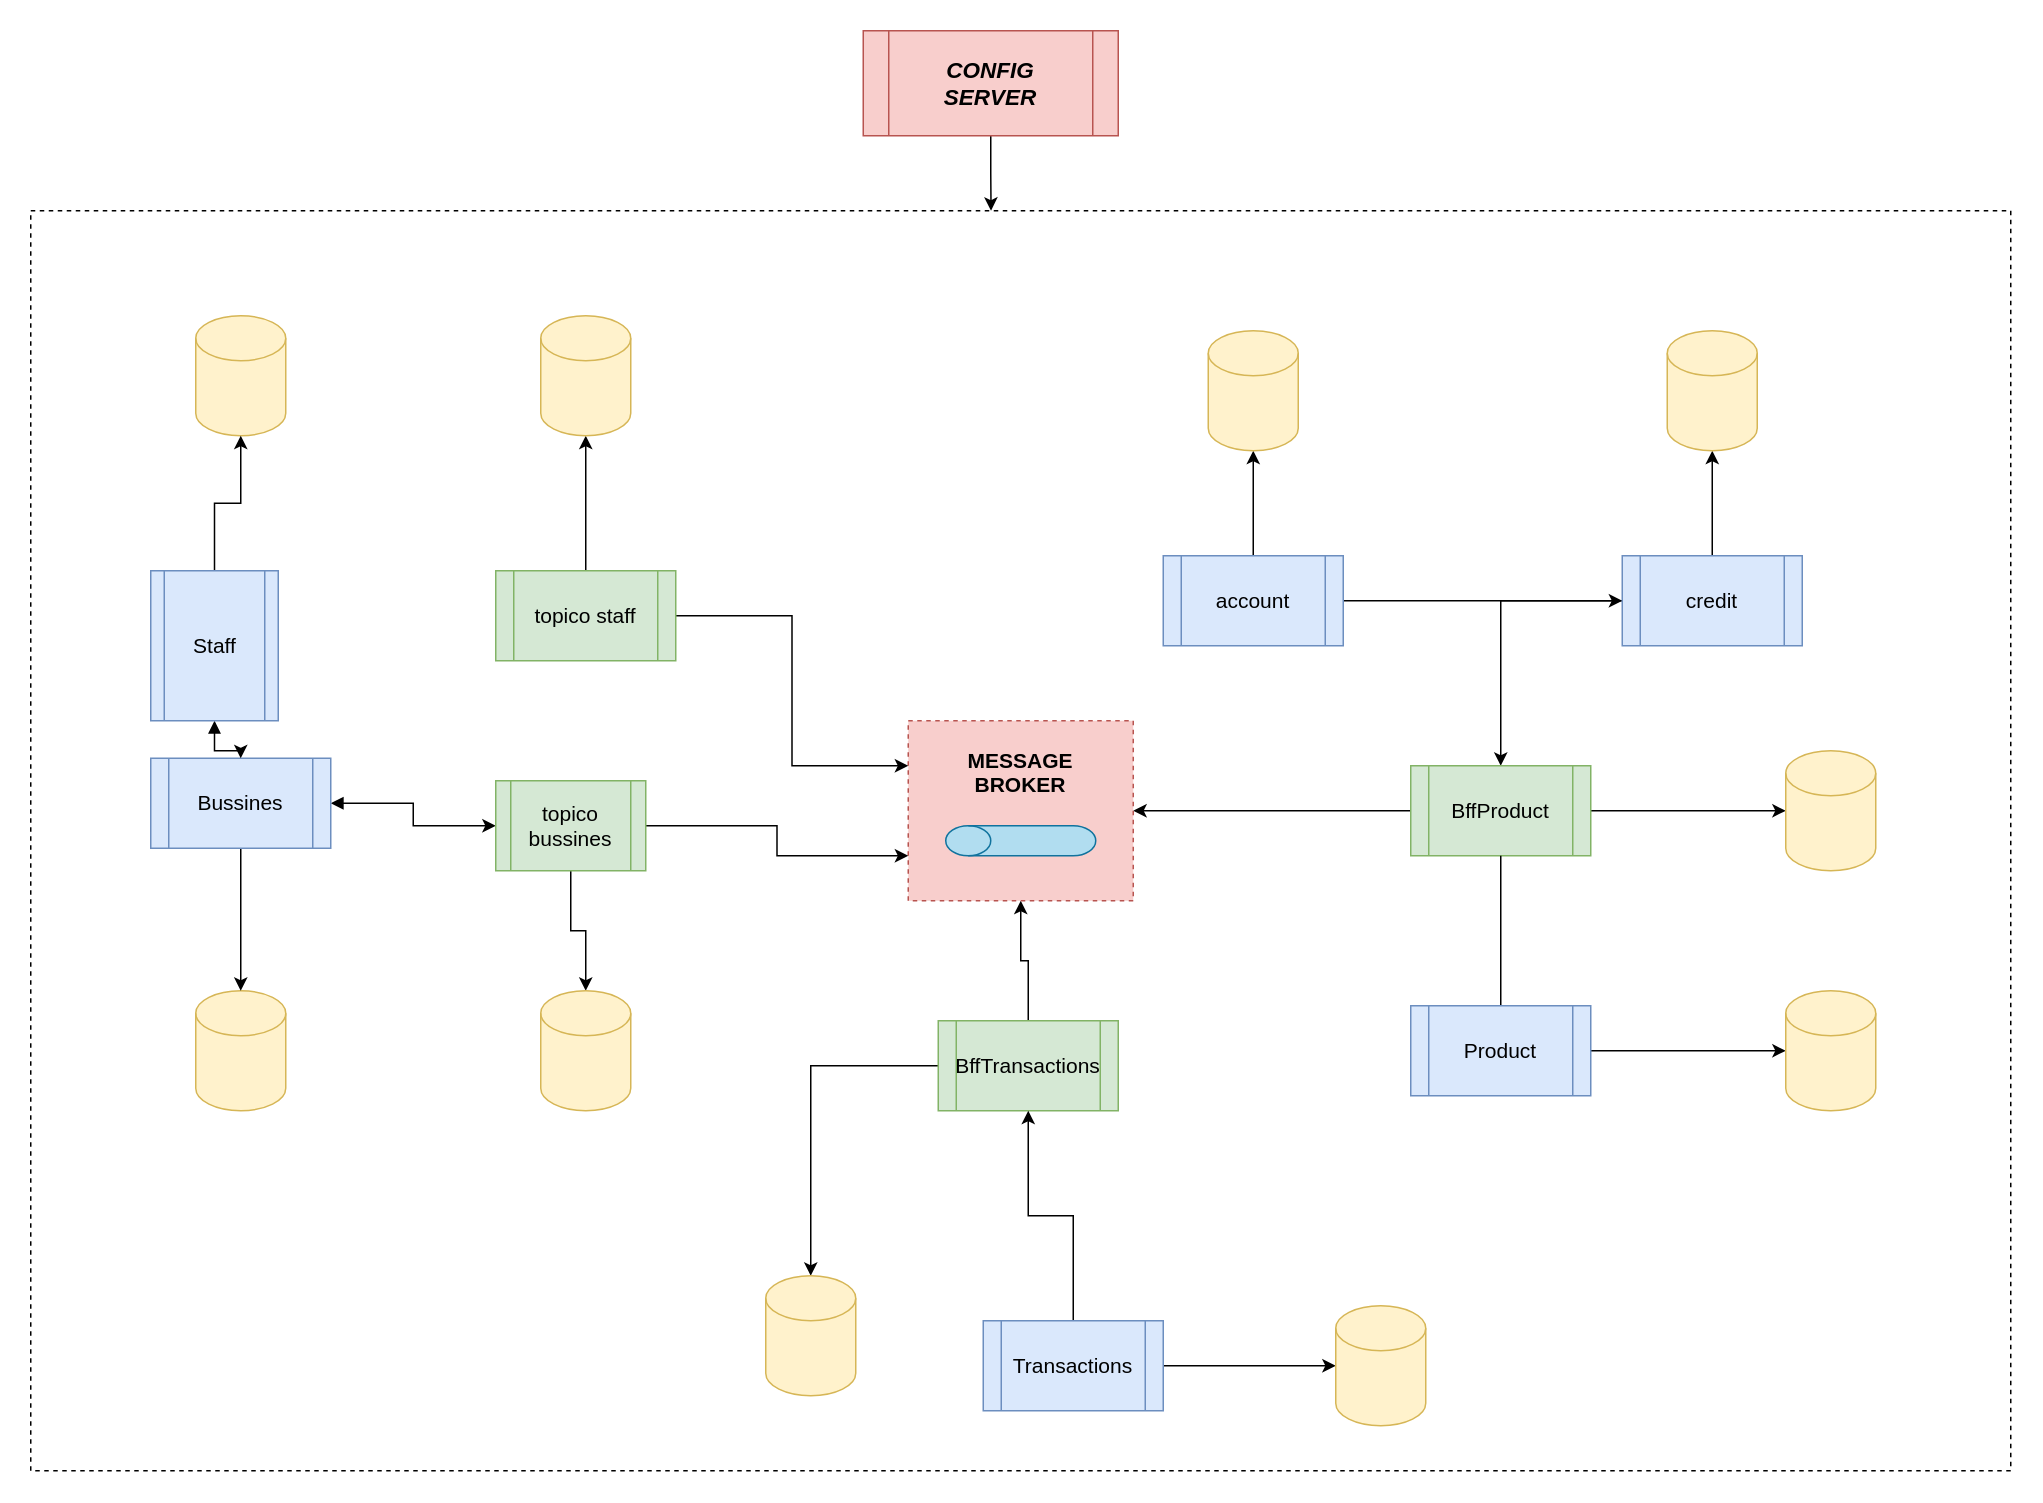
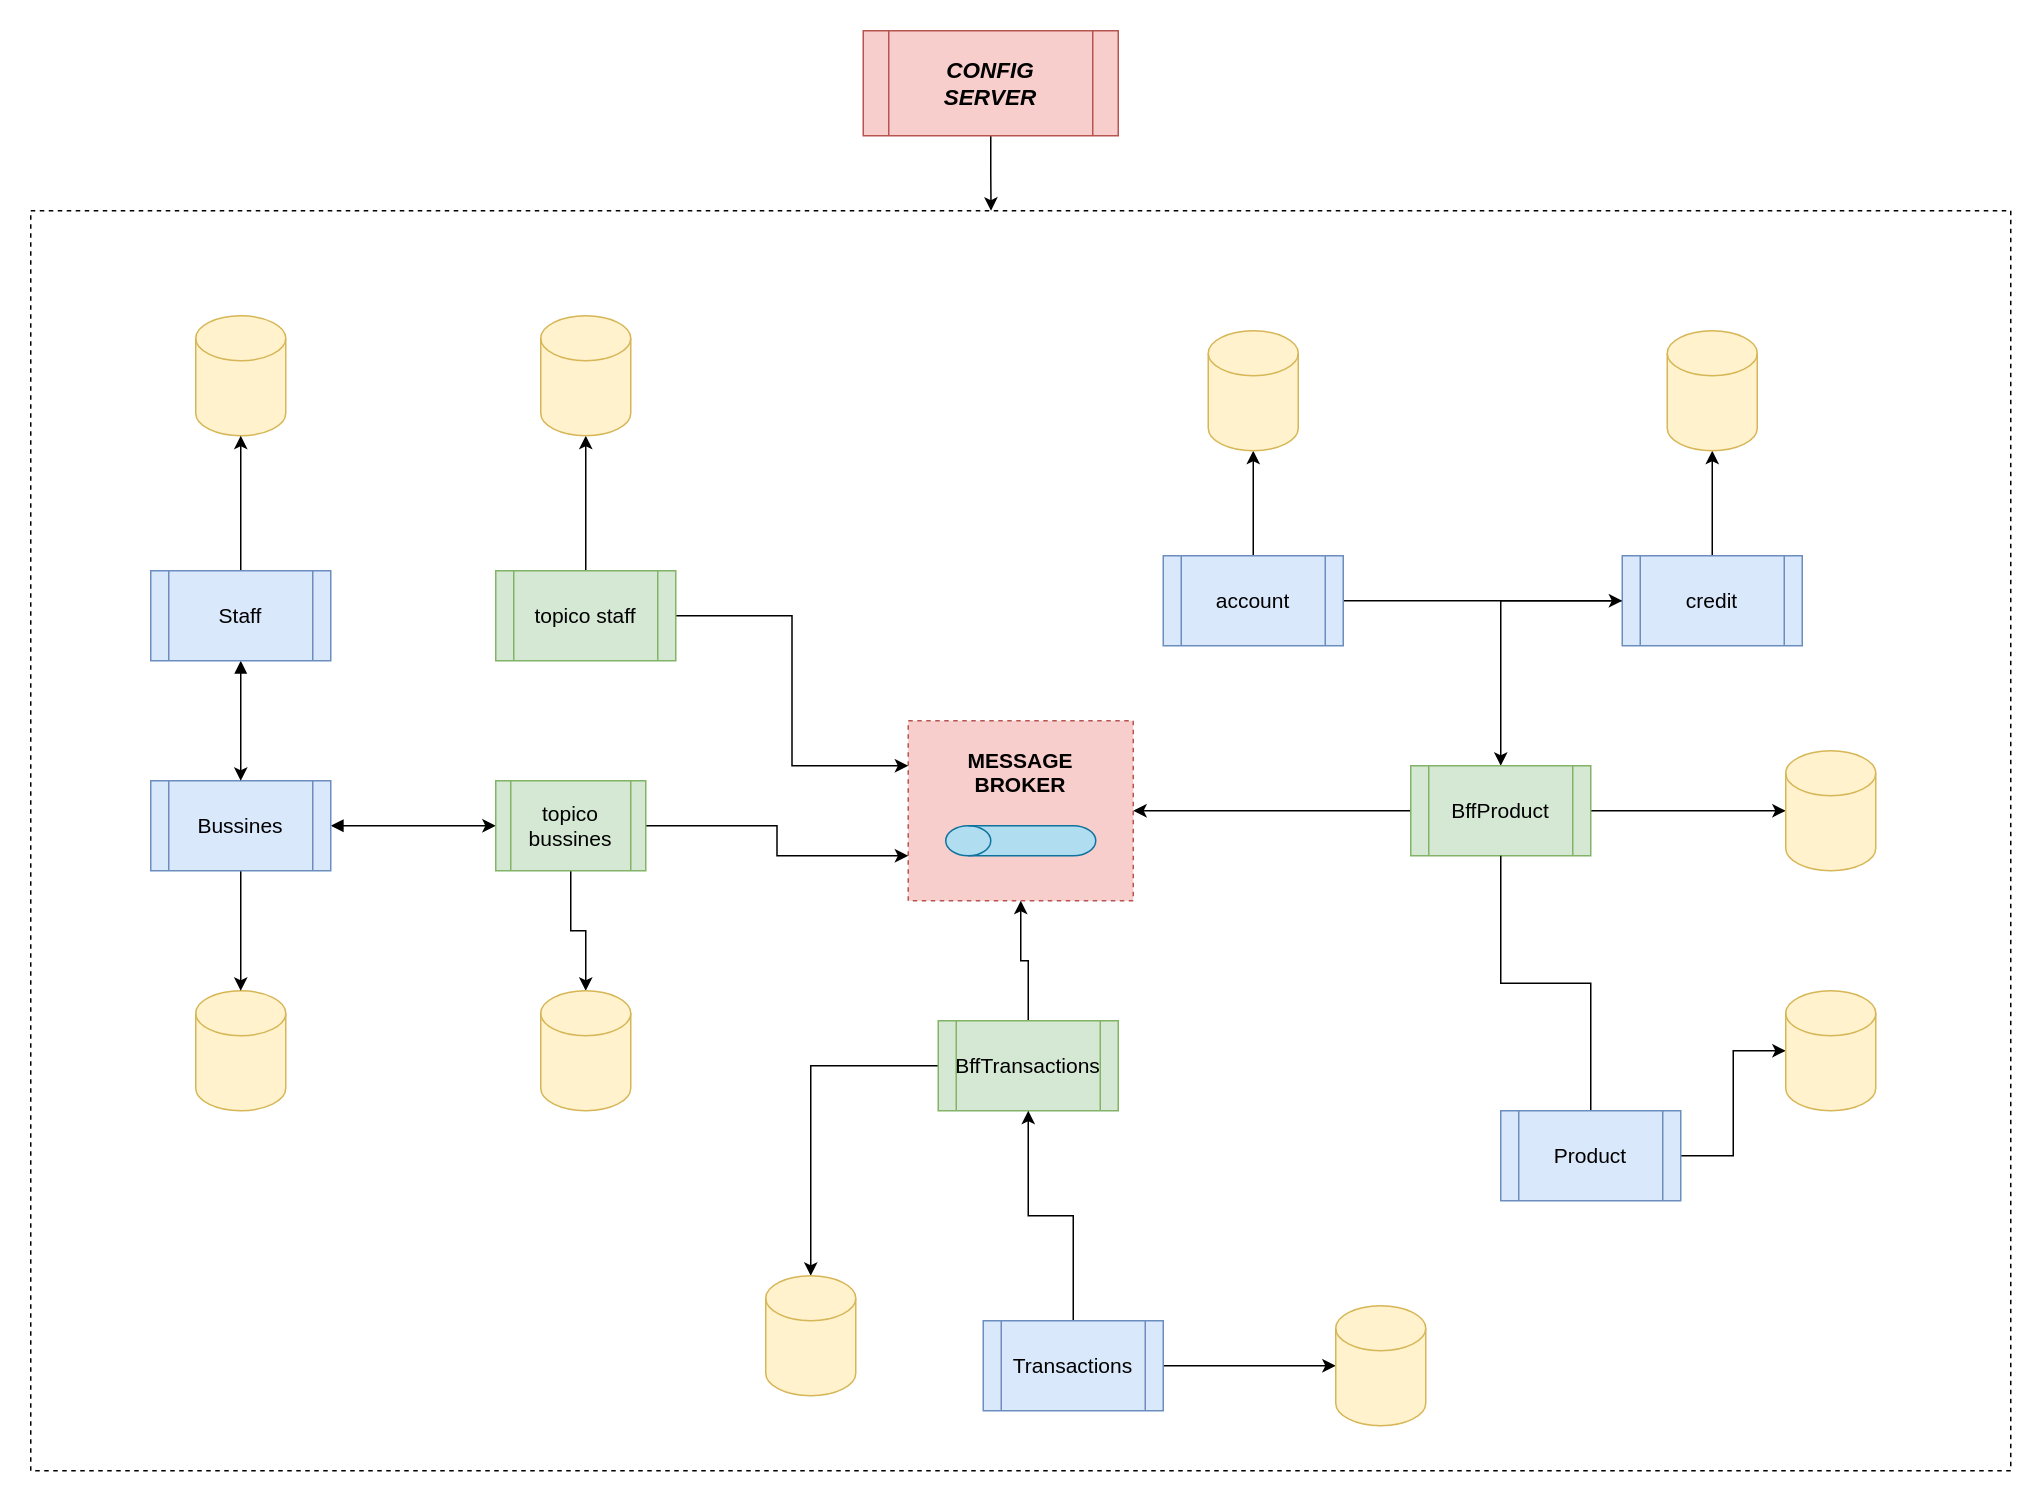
(215, 646) -> (241, 616)
(241, 803) -> (241, 826)
(1501, 1051) -> (1591, 1156)
